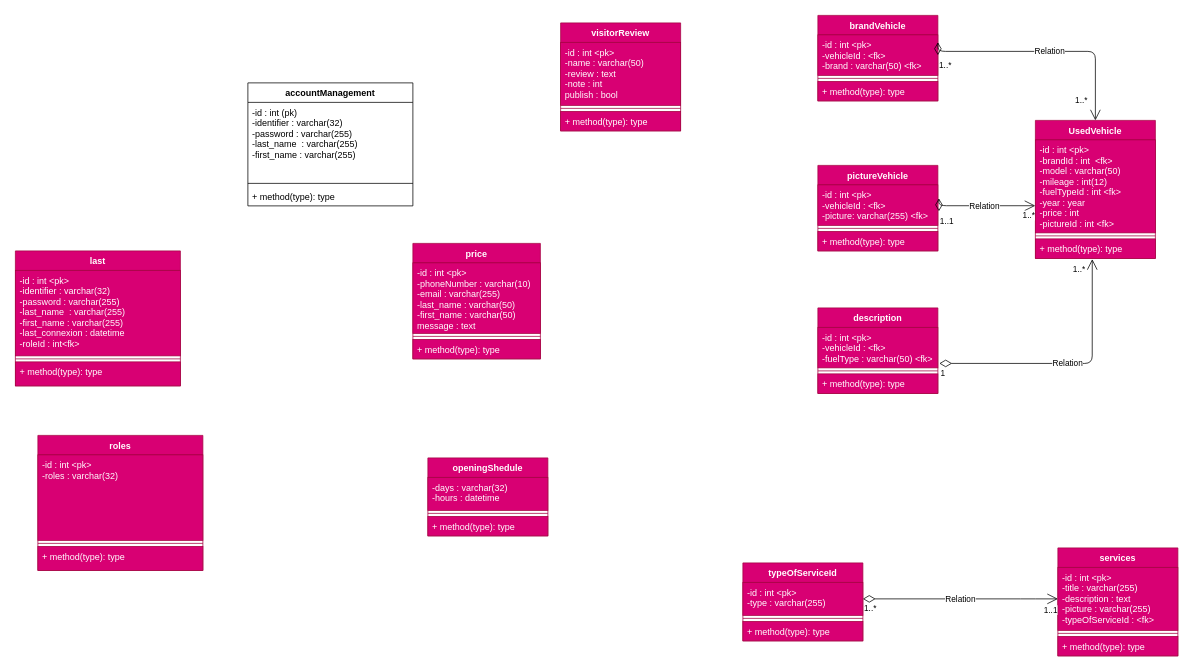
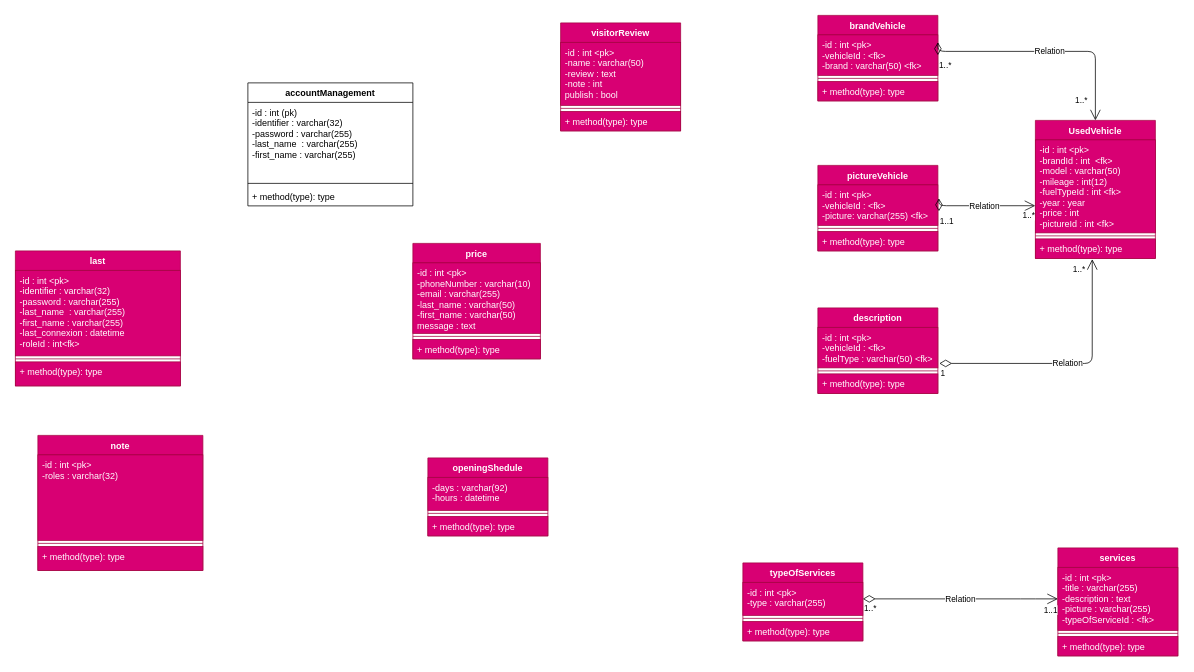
(120, 446) -> (120, 446)
(476, 488) -> (476, 488)
(803, 573) -> (803, 573)
